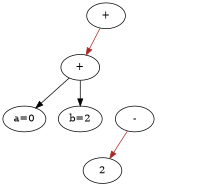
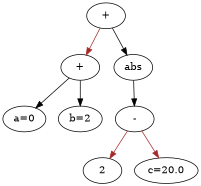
none -> (133, 67)
none -> (166, 171)
